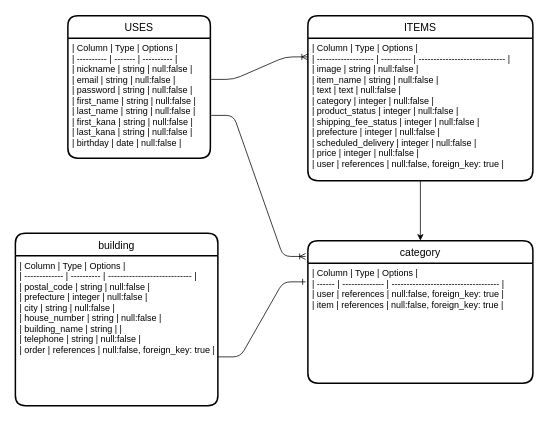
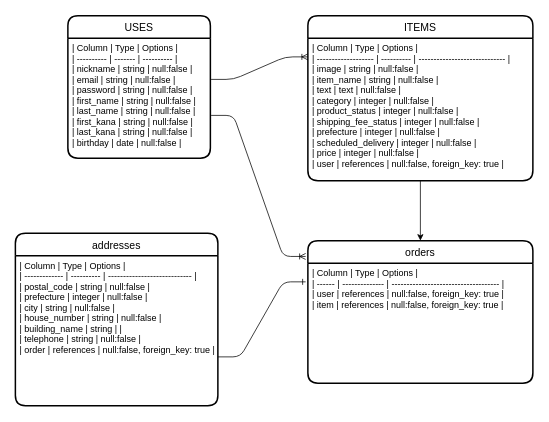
(116, 245) -> (116, 245)
(420, 252) -> (420, 252)
